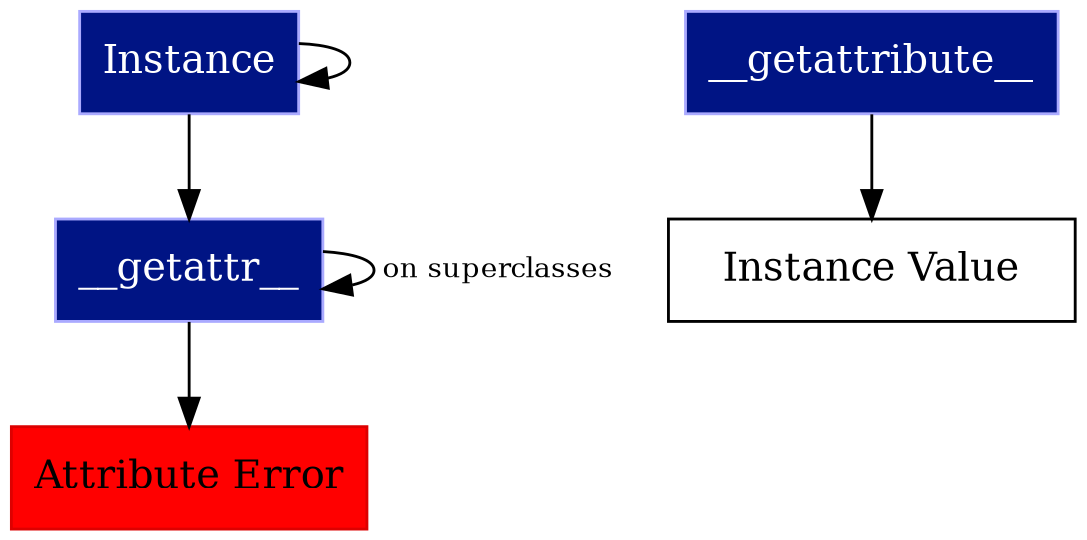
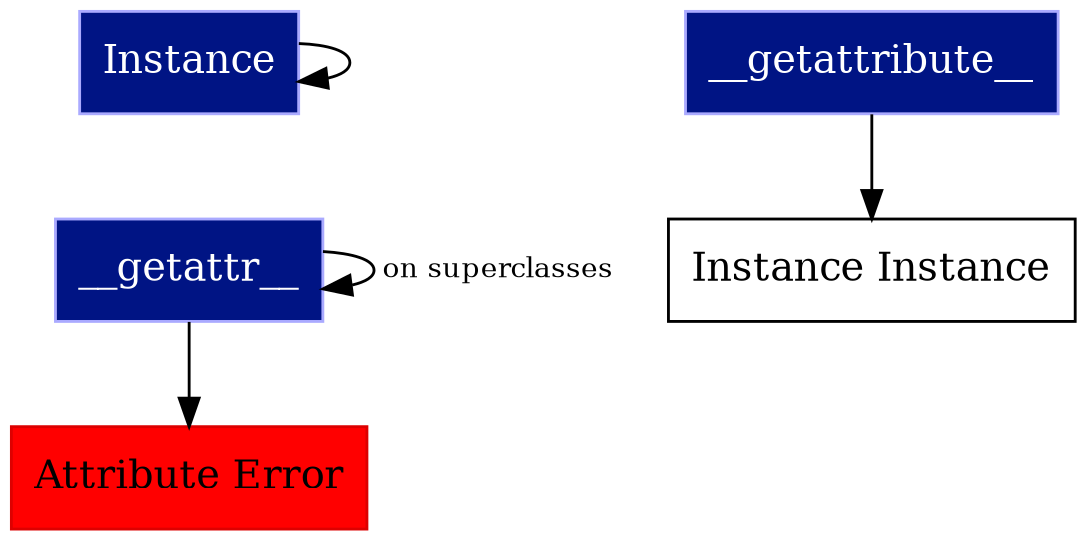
(189, 152) -> none
(872, 270) -> (872, 270)
